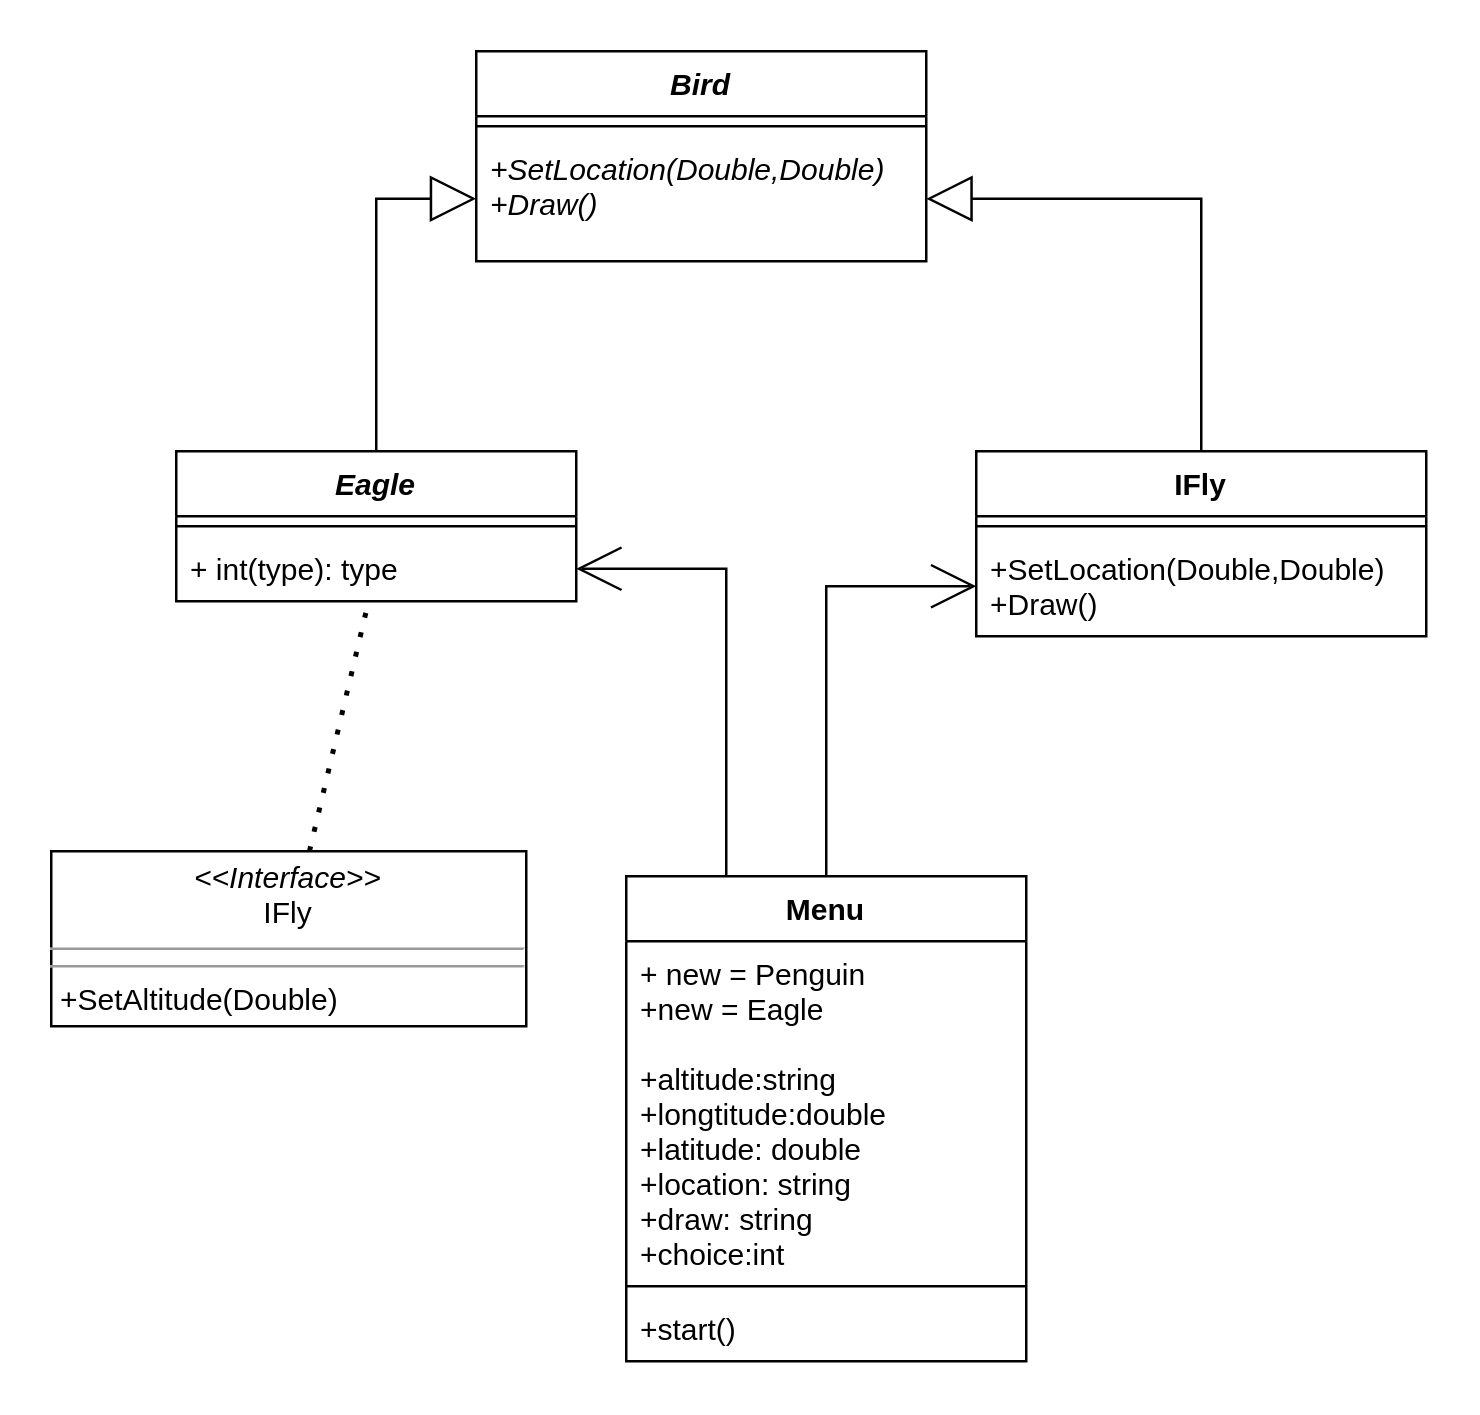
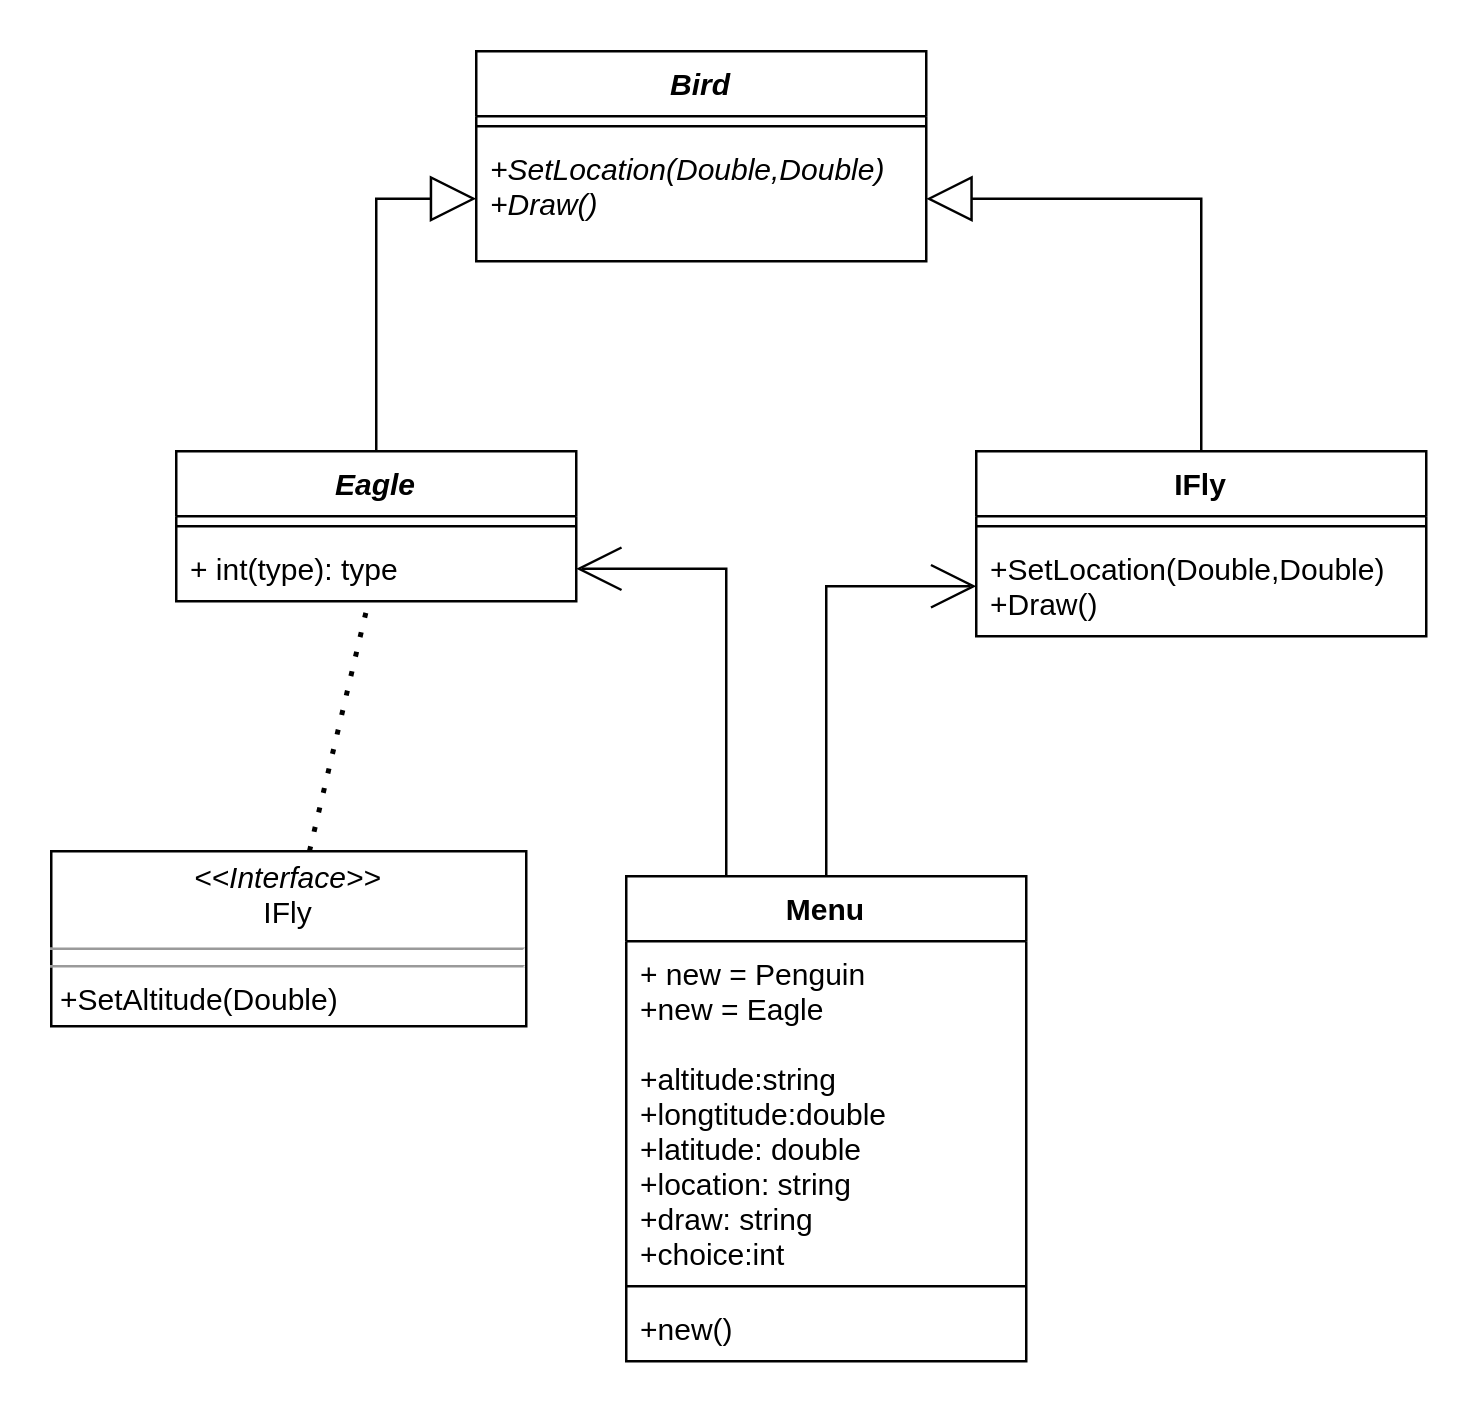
(707, 1330) -> (690, 1330)
